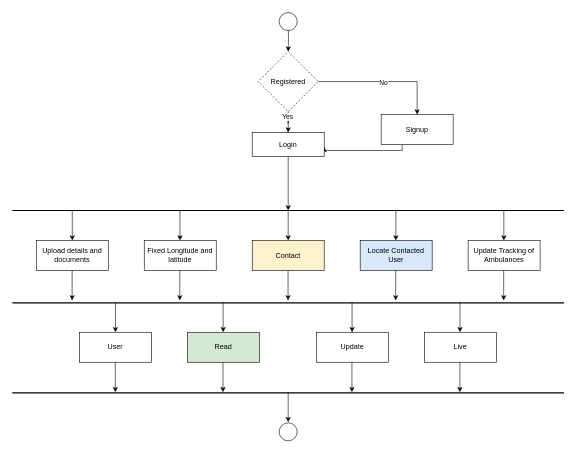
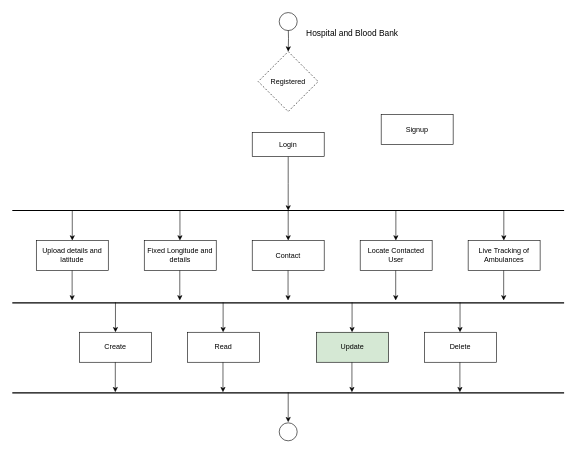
none -> (353, 33)
(368, 81) -> none
(288, 123) -> none
(364, 150) -> none
(72, 255) -> (72, 255)
(180, 255) -> (180, 255)
(288, 255) -> (288, 255)
(396, 255) -> (396, 255)
(504, 255) -> (504, 255)
(116, 347) -> (116, 347)
(224, 347) -> (224, 347)
(353, 347) -> (353, 347)
(461, 347) -> (461, 347)
